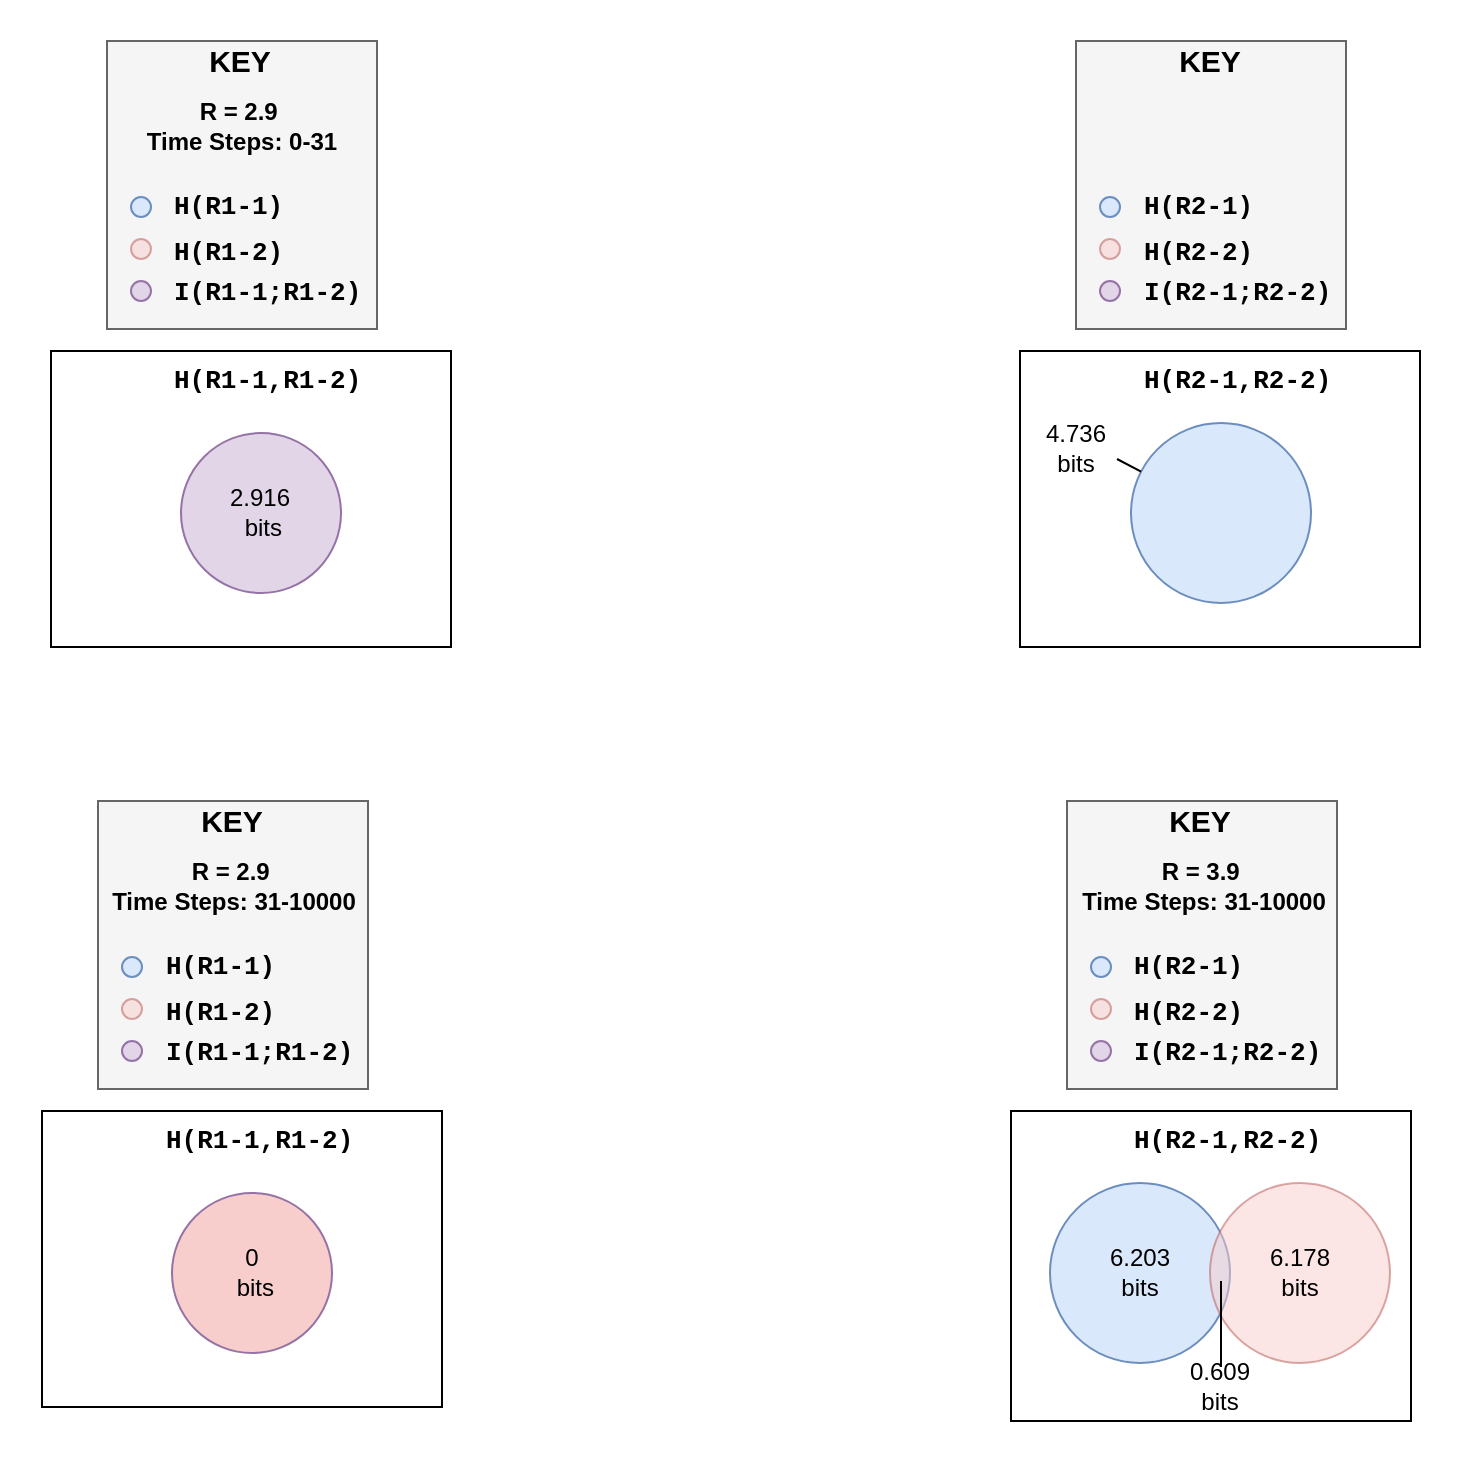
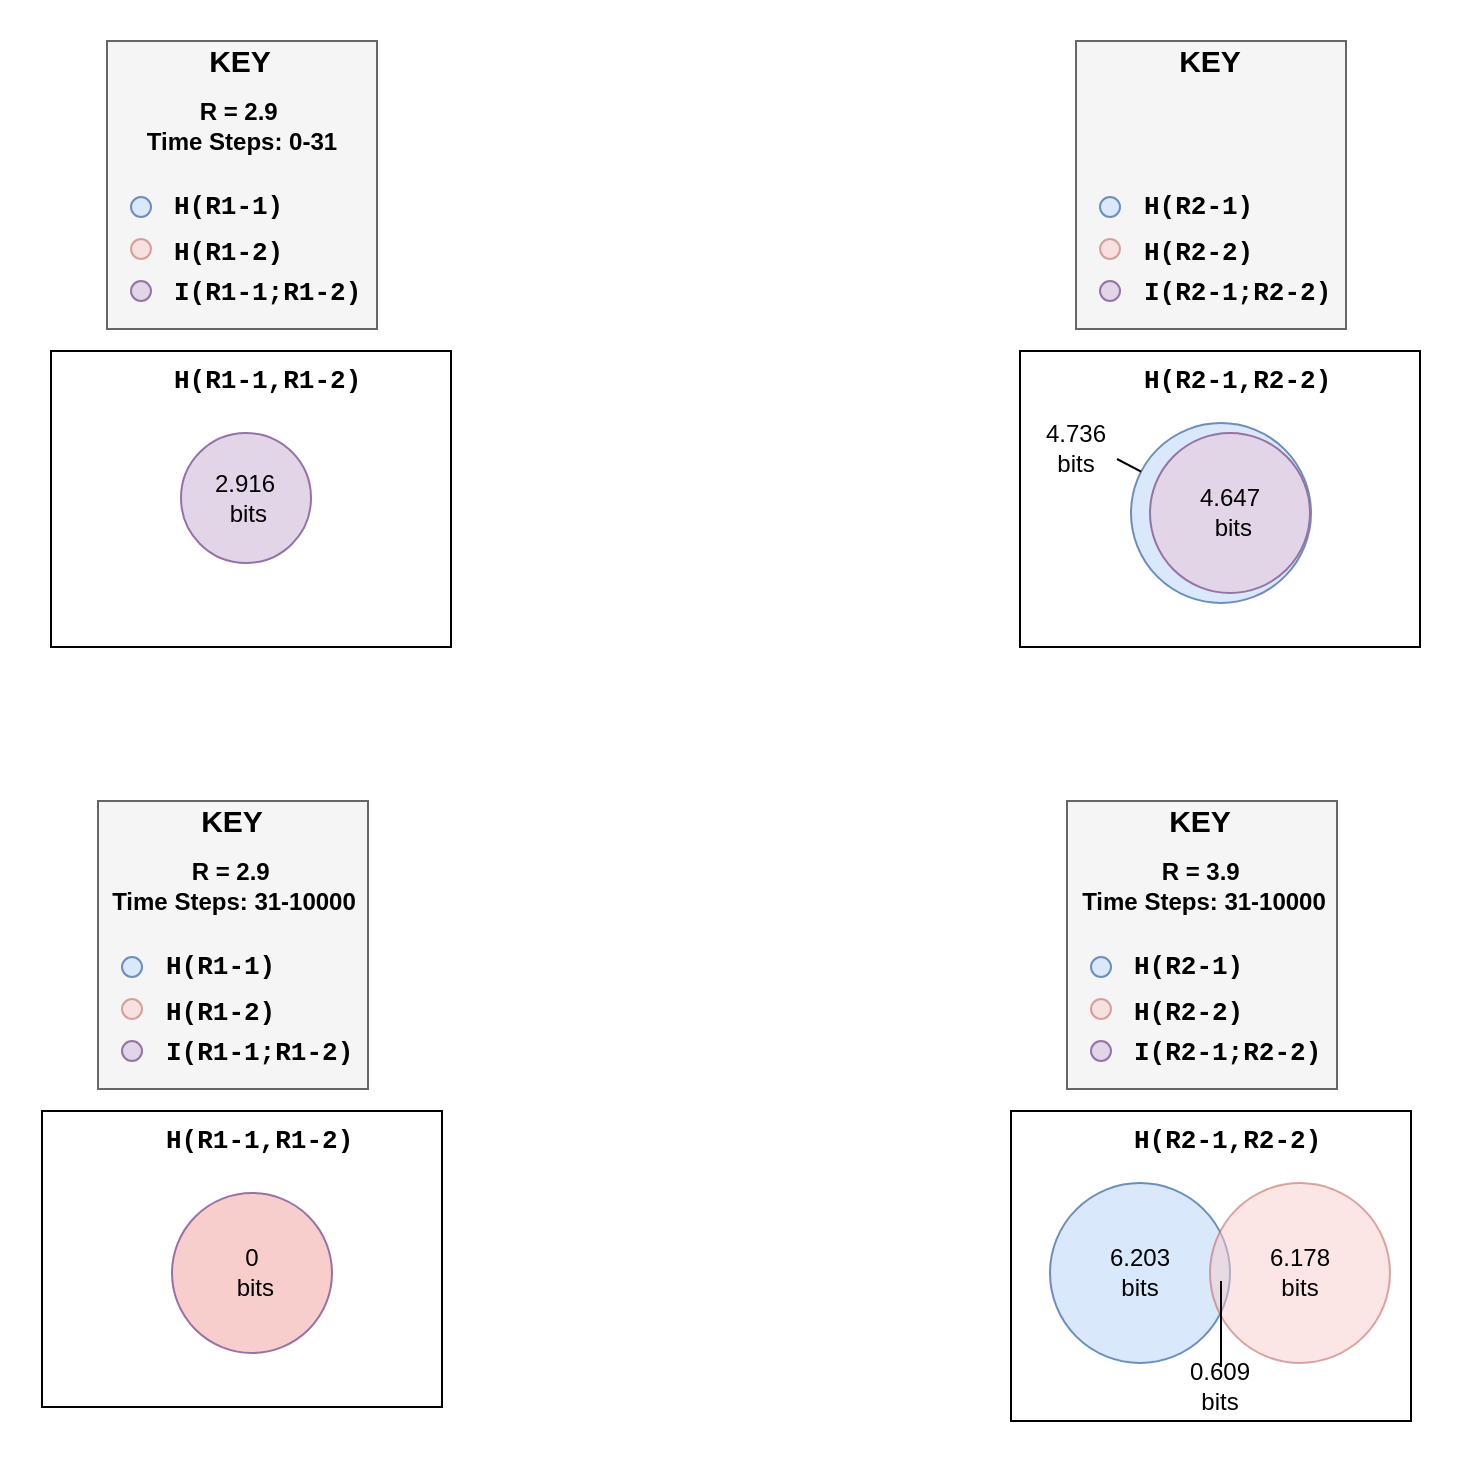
(261, 513) -> (246, 498)
none -> (1230, 513)
